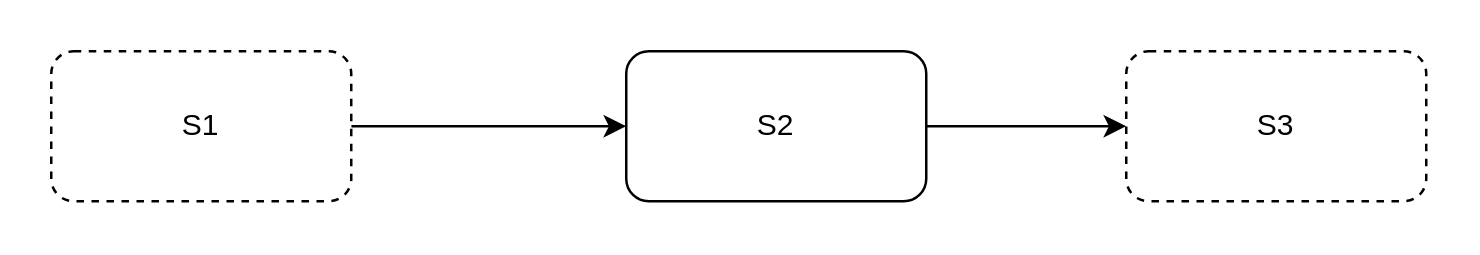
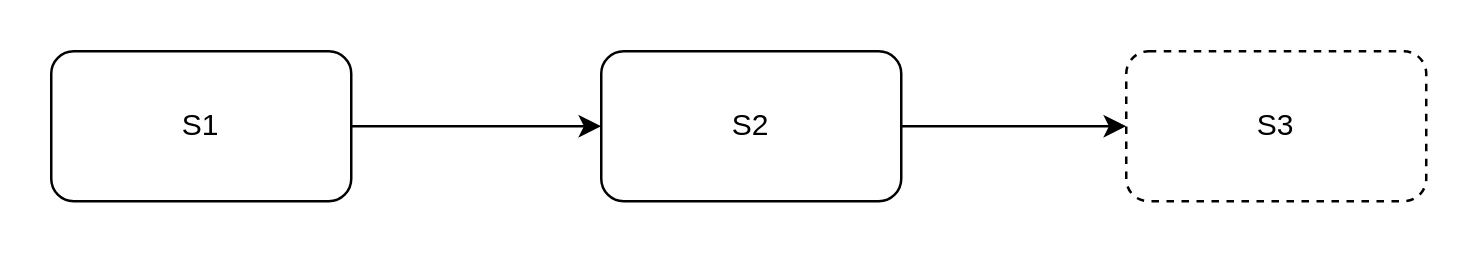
(201, 126) -> (201, 126)
(776, 126) -> (751, 126)
